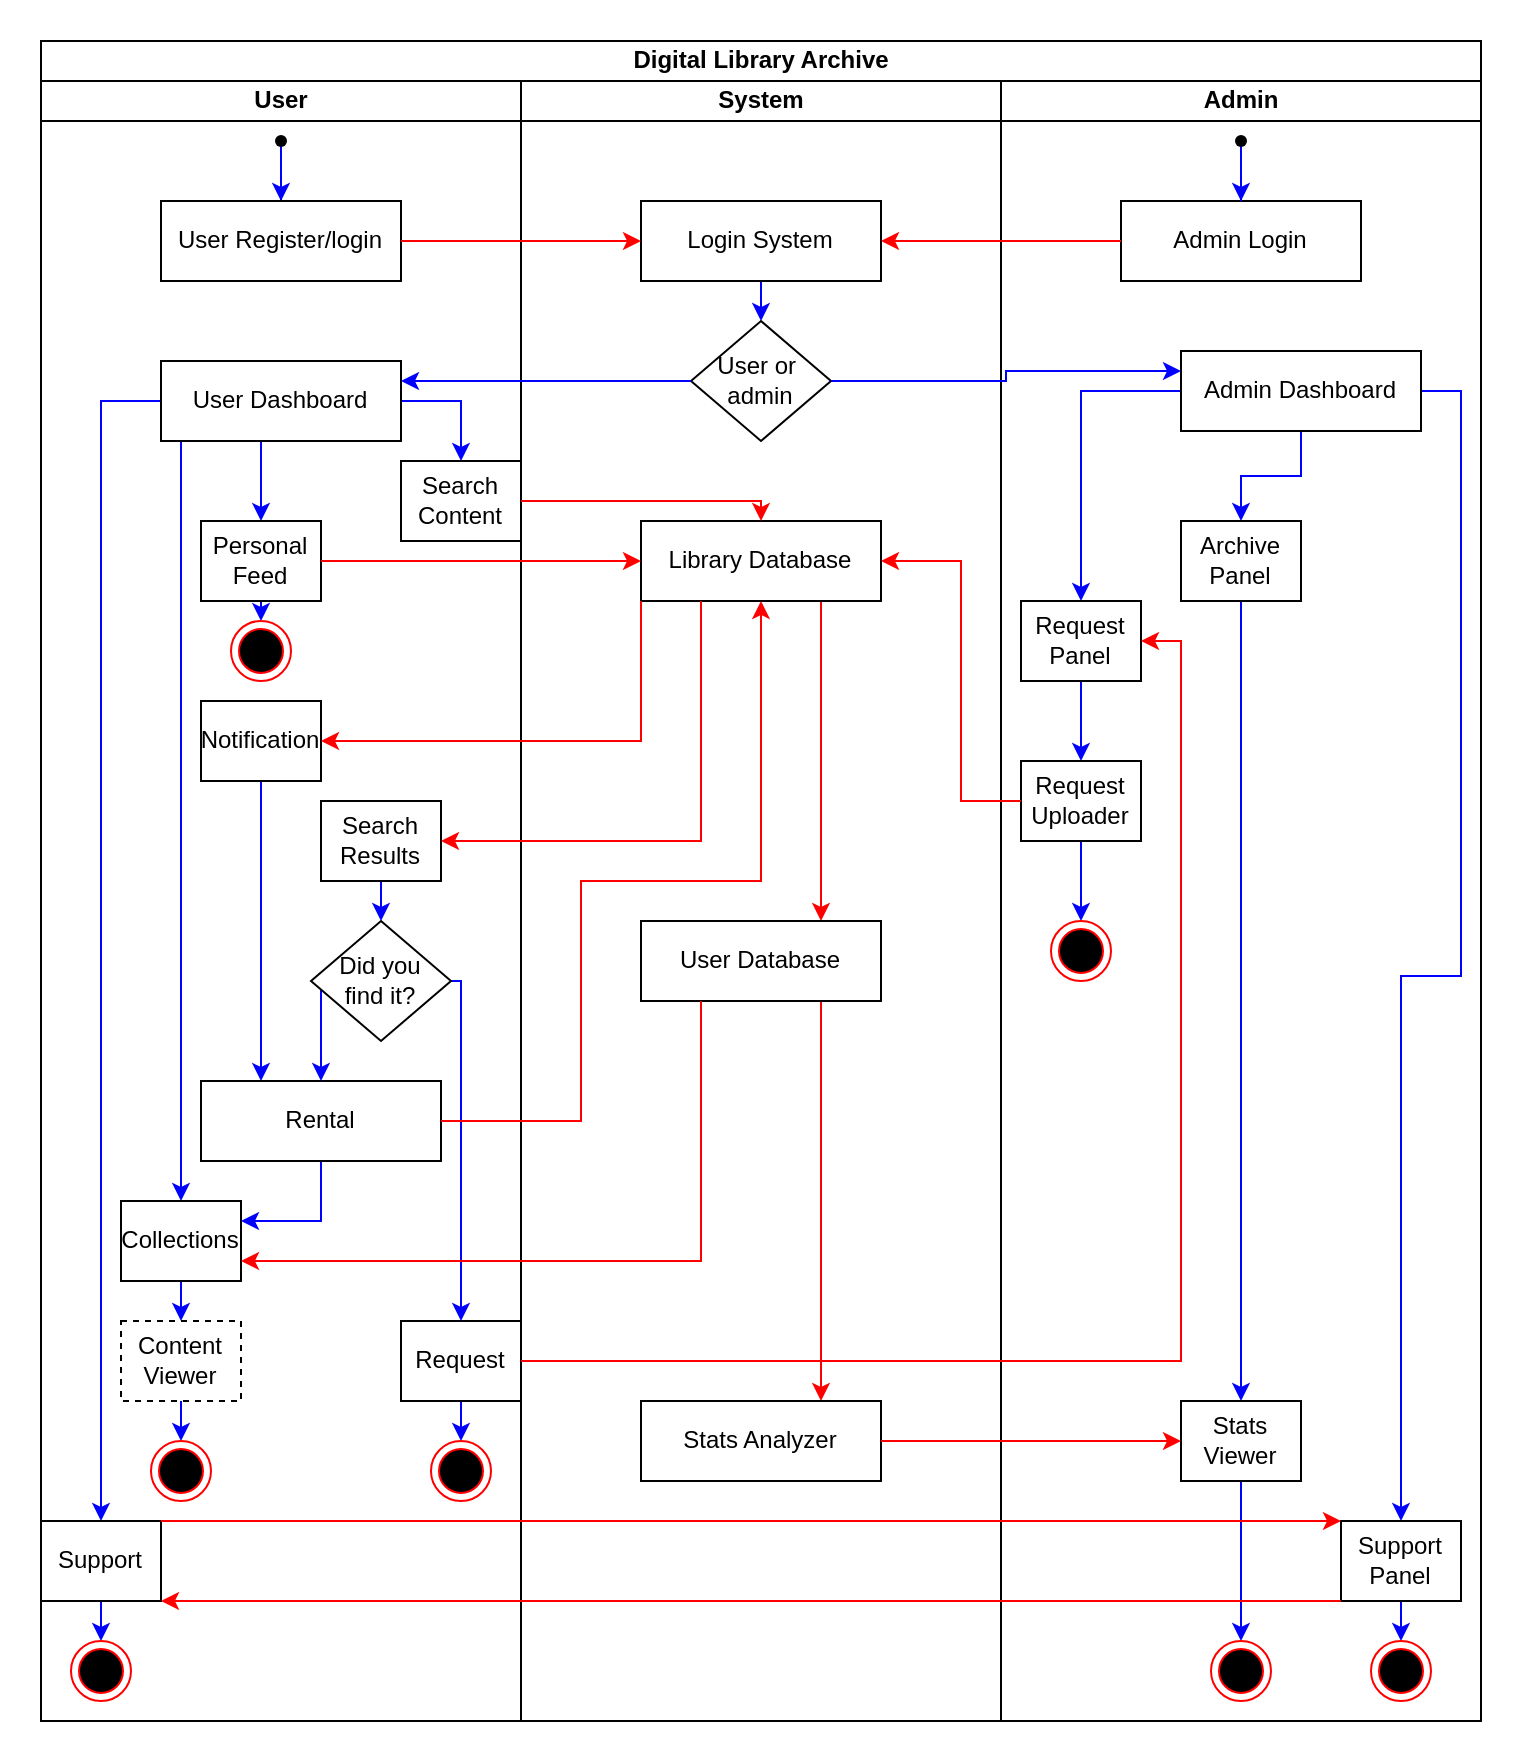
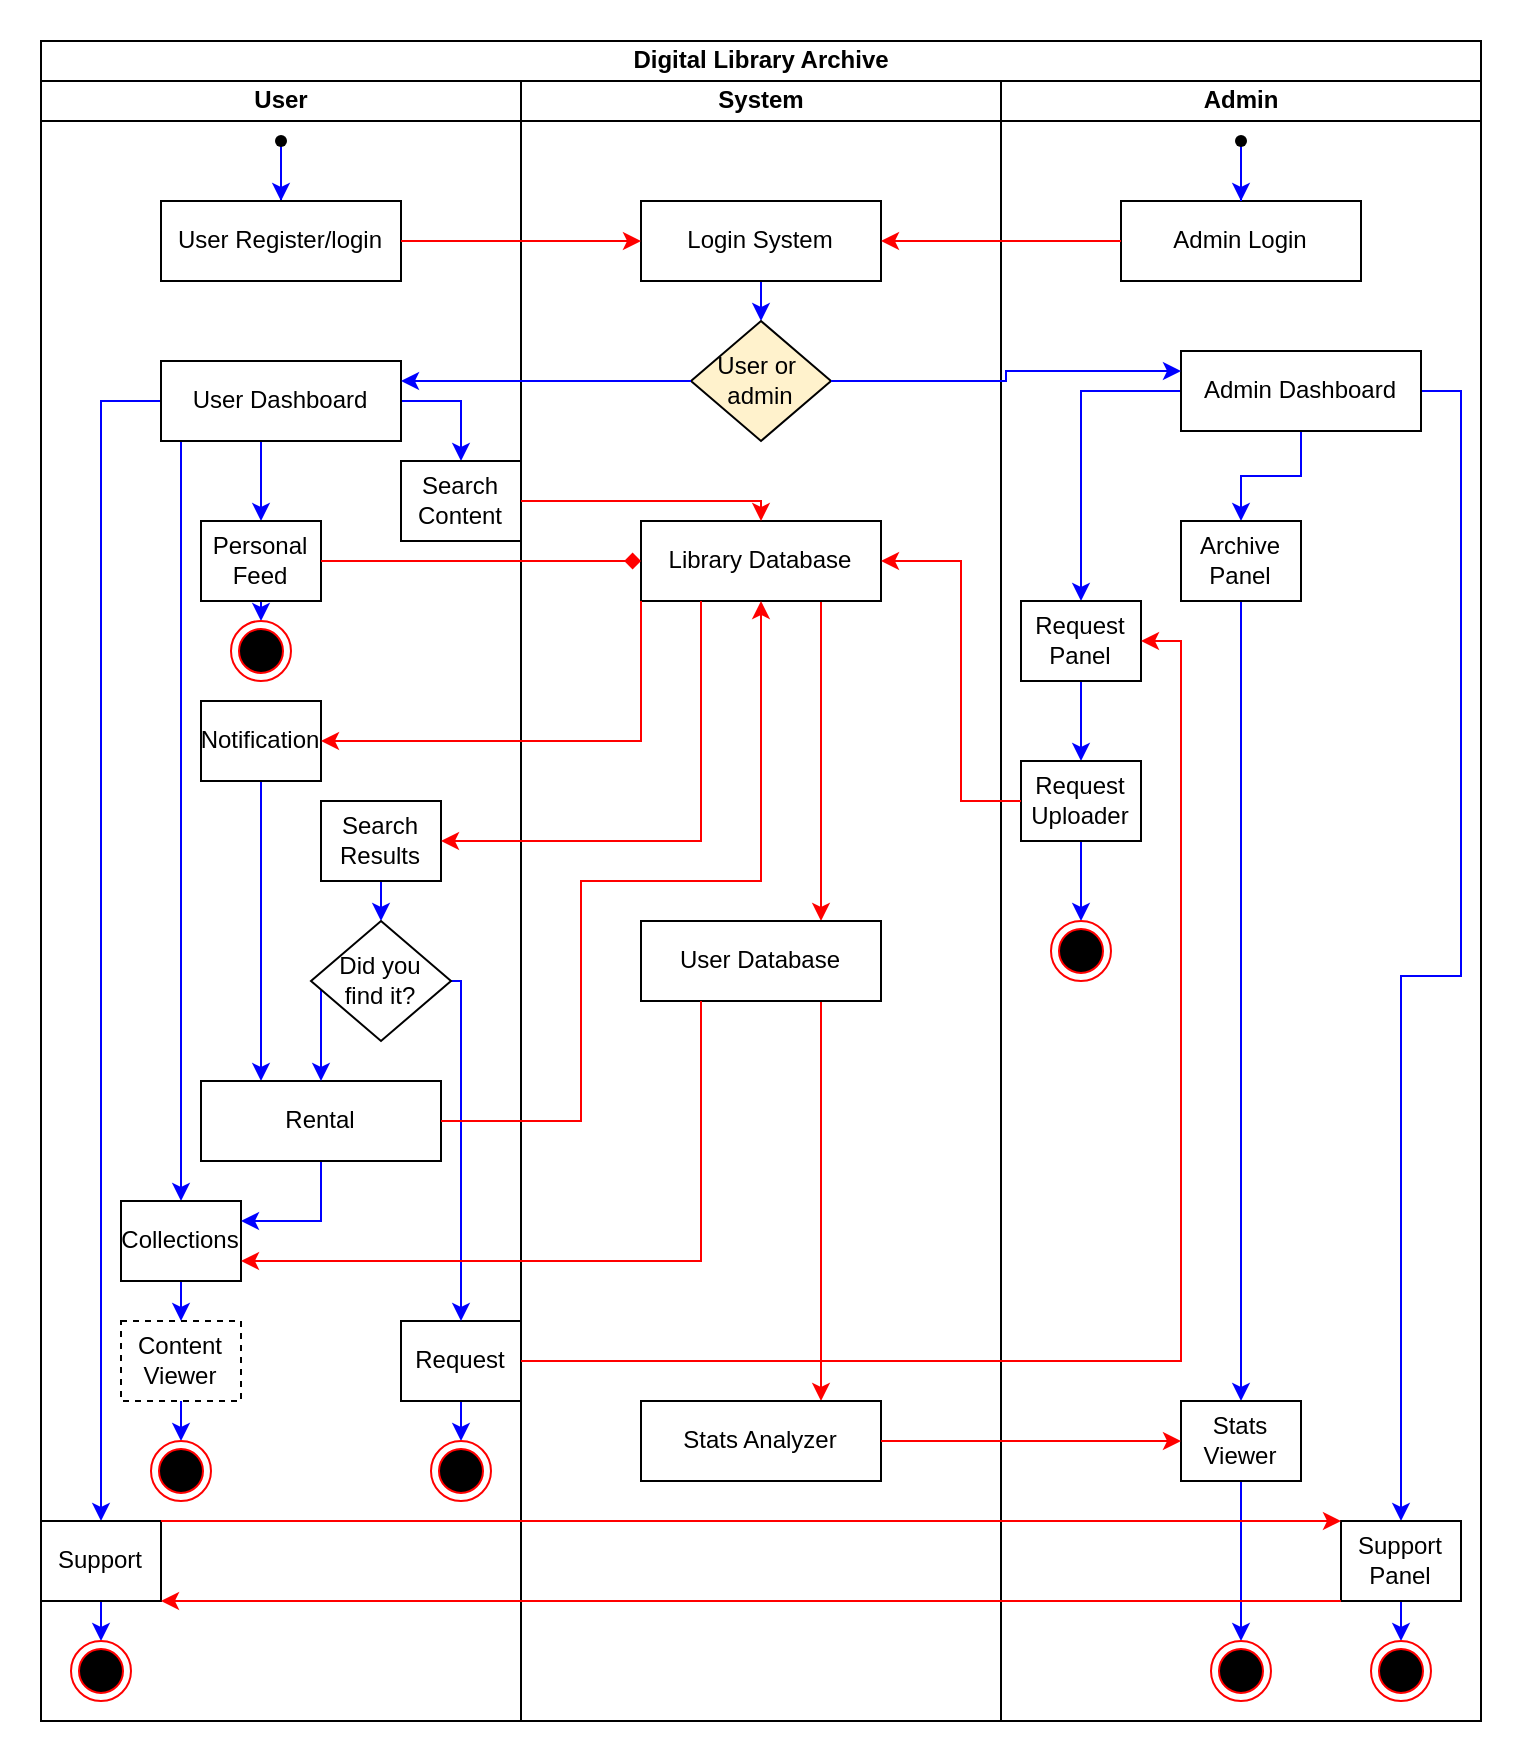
(761, 381) -> (761, 381)
(625, 561) -> (624, 561)
